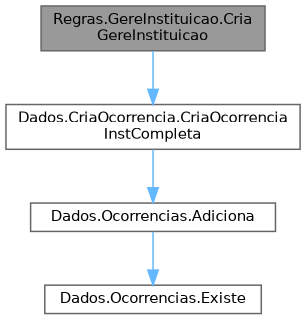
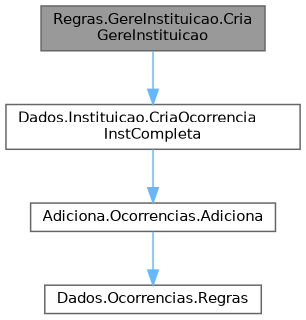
(153, 127) -> (153, 127)
(153, 217) -> (153, 217)
(153, 299) -> (153, 299)
